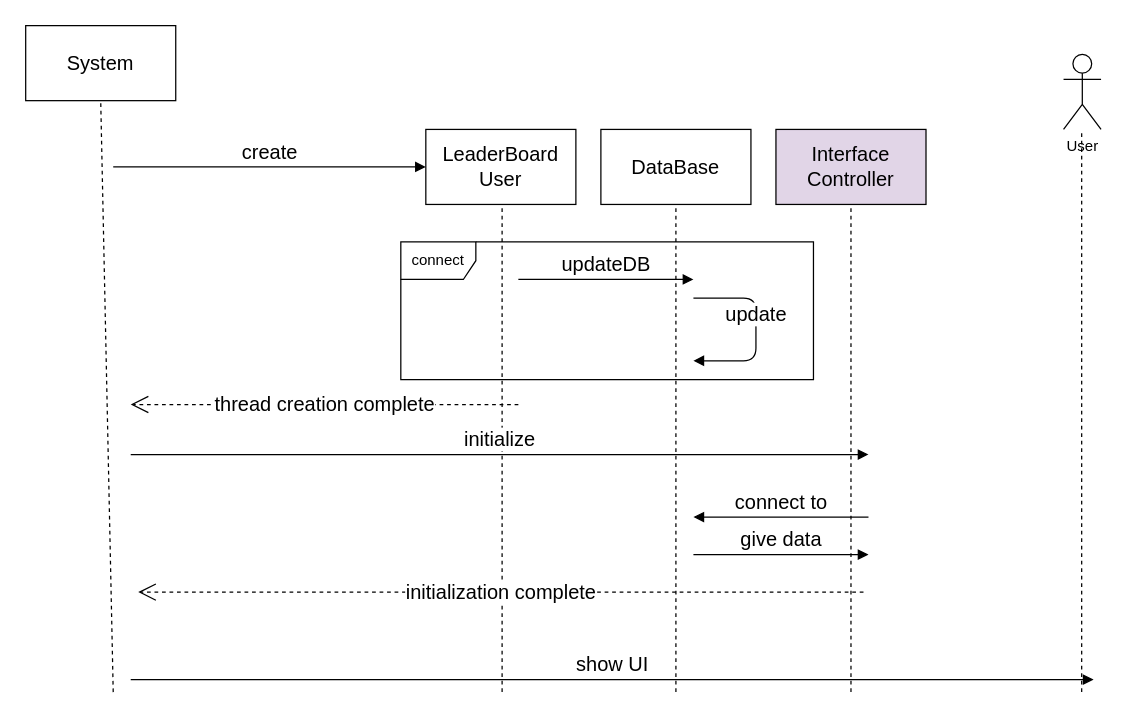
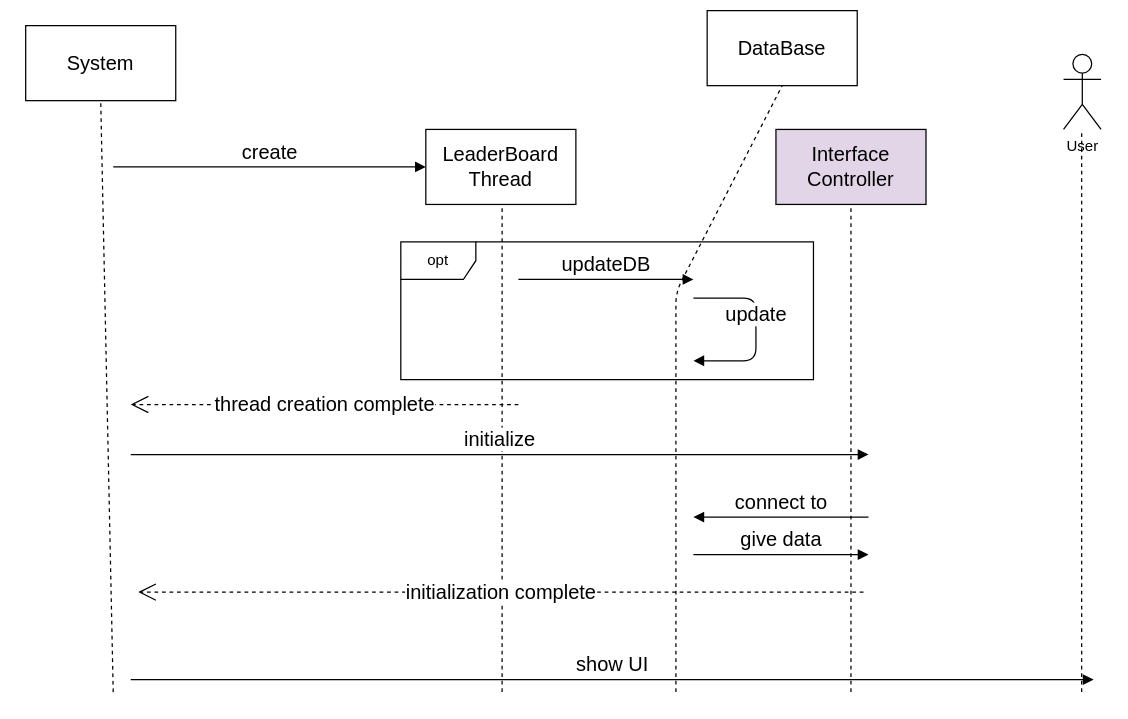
(501, 167) -> (501, 167)
(676, 167) -> (782, 48)
(438, 261) -> (438, 261)
